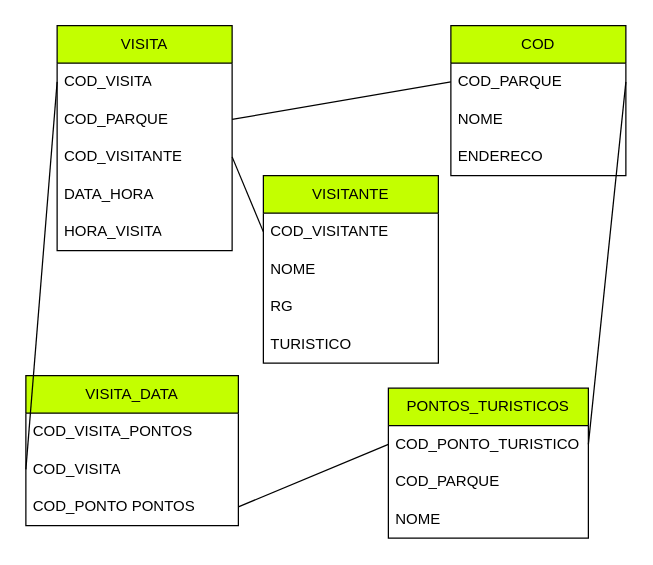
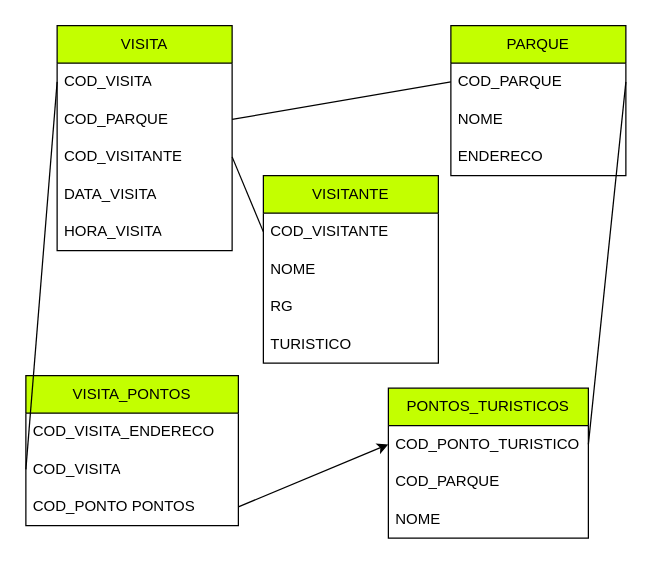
(538, 44) -> (538, 44)
(102, 194) -> (111, 194)
(132, 394) -> (132, 394)
(105, 432) -> (113, 432)
(382, 447) -> (379, 448)
